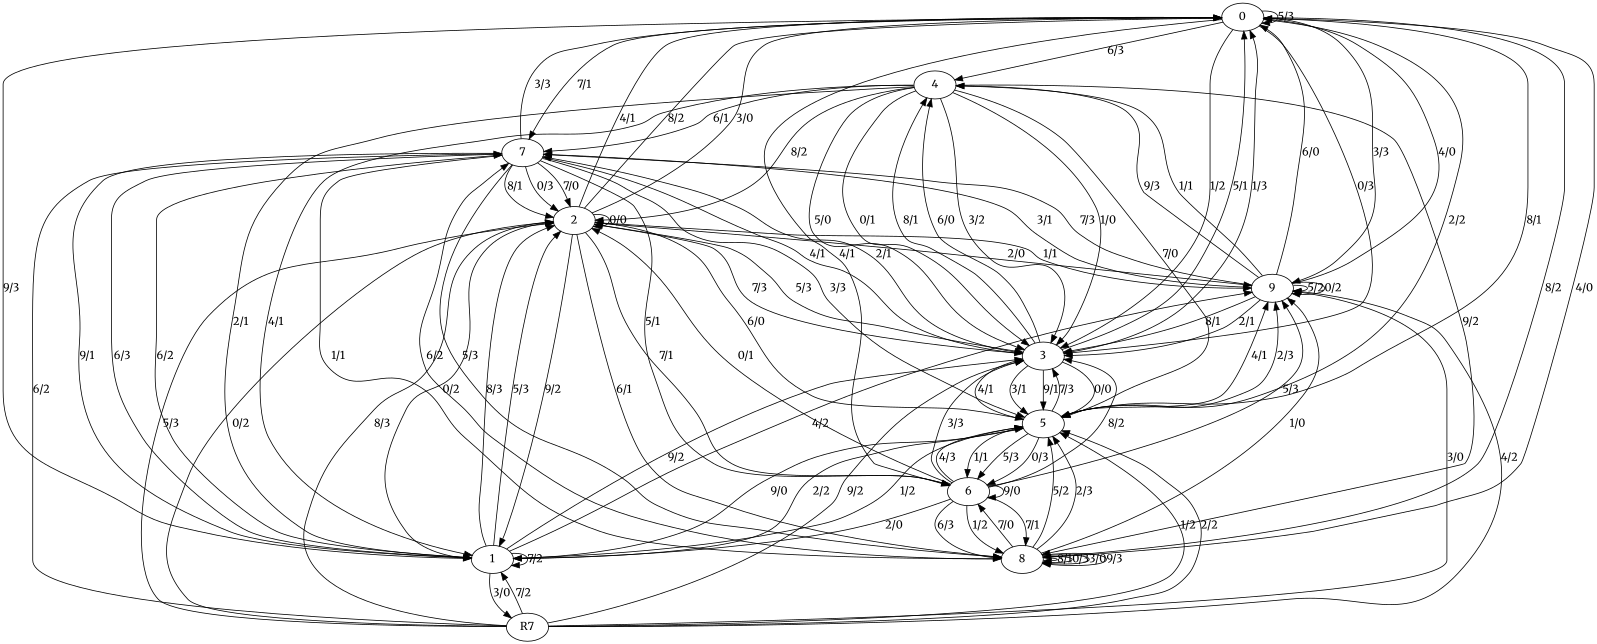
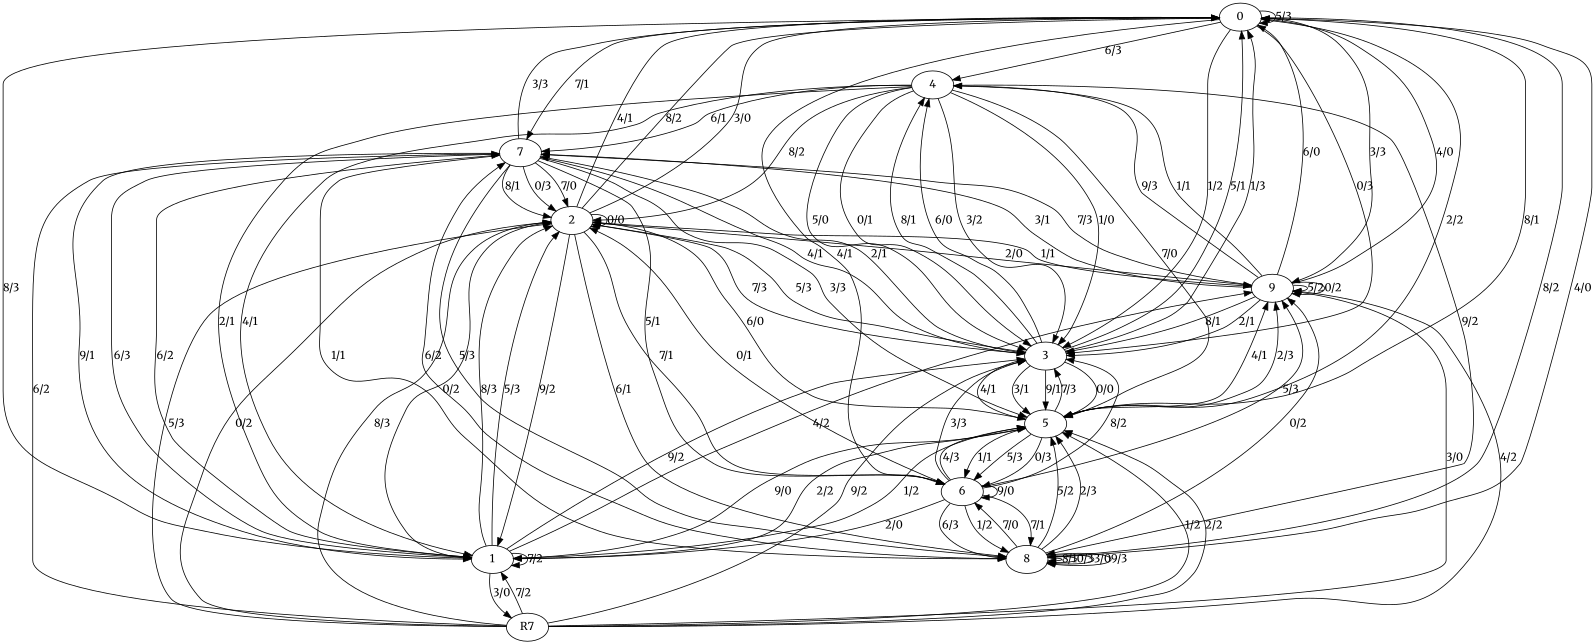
(12, 288) -> (12, 288)
(1298, 424) -> (1298, 424)
